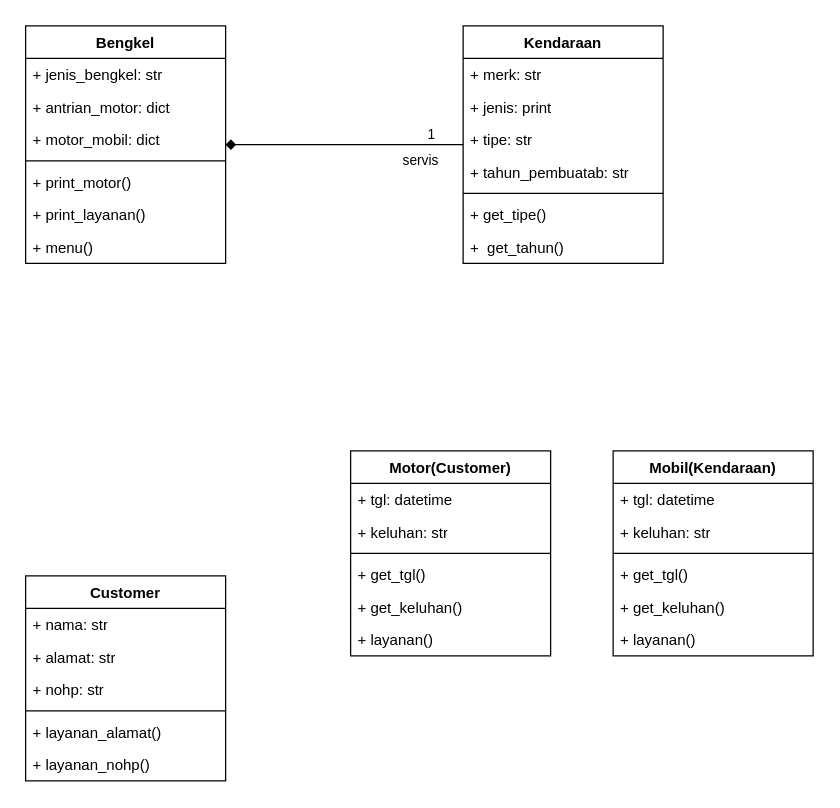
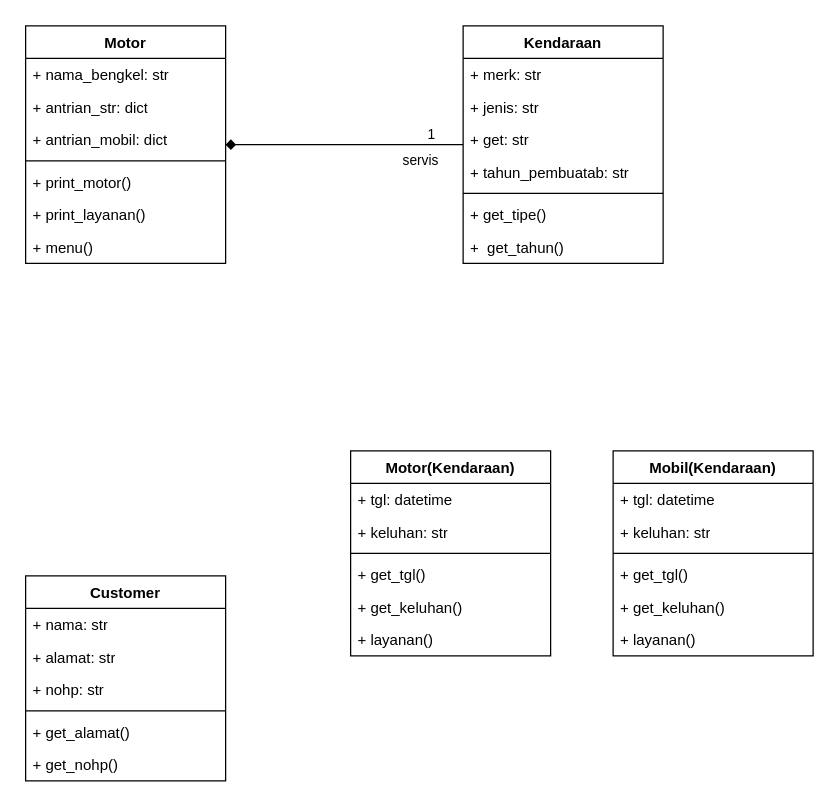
(126, 43) -> (126, 43)
(107, 76) -> (105, 76)
(112, 108) -> (103, 108)
(520, 108) -> (513, 108)
(101, 141) -> (108, 141)
(509, 141) -> (507, 141)
(451, 468) -> (451, 468)
(103, 733) -> (88, 733)
(96, 766) -> (82, 766)
